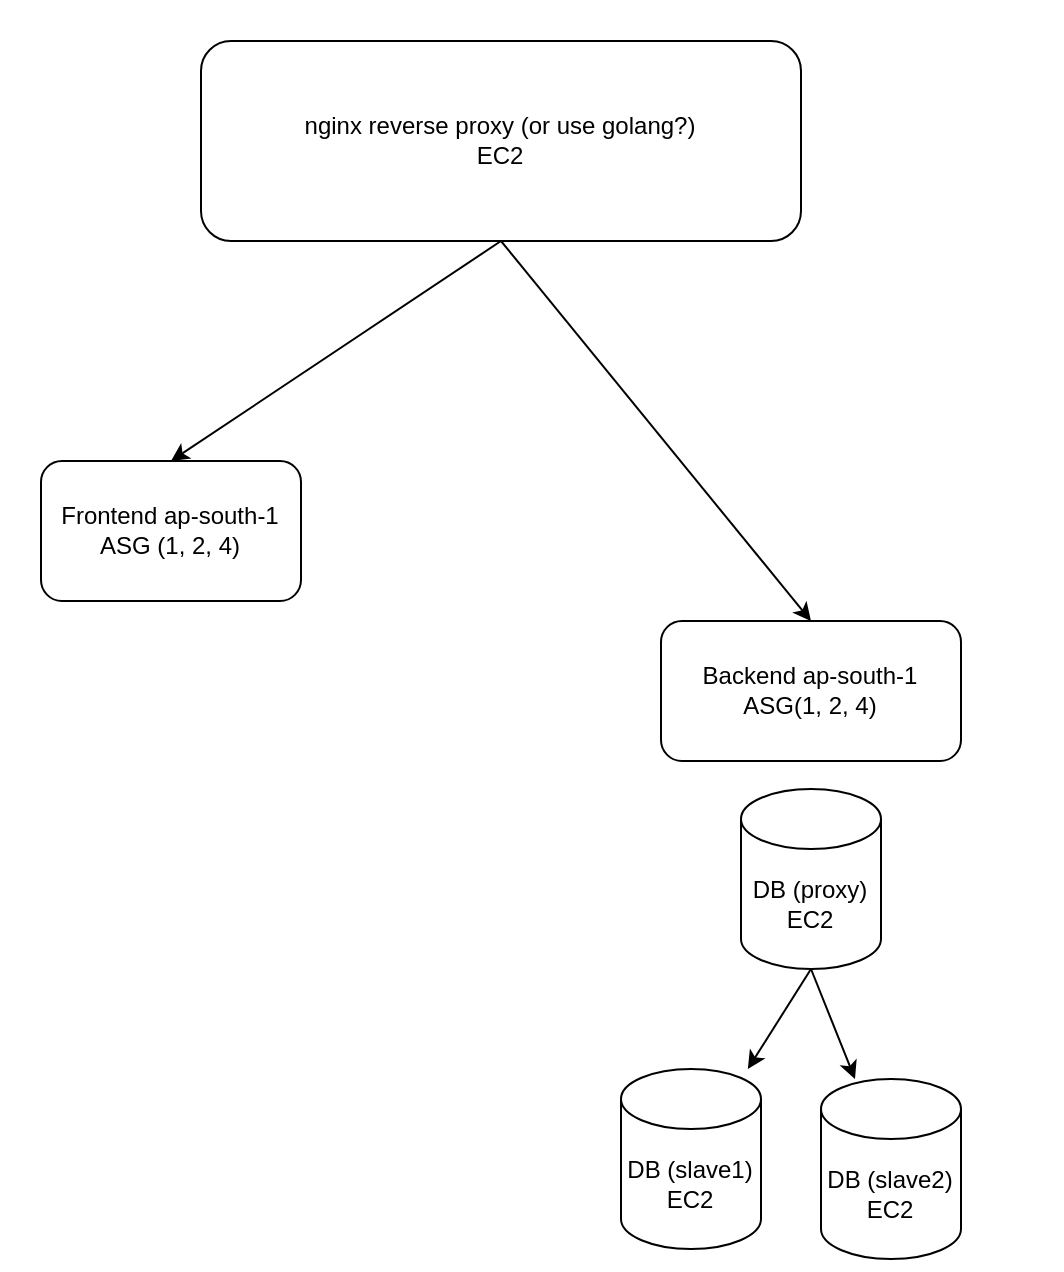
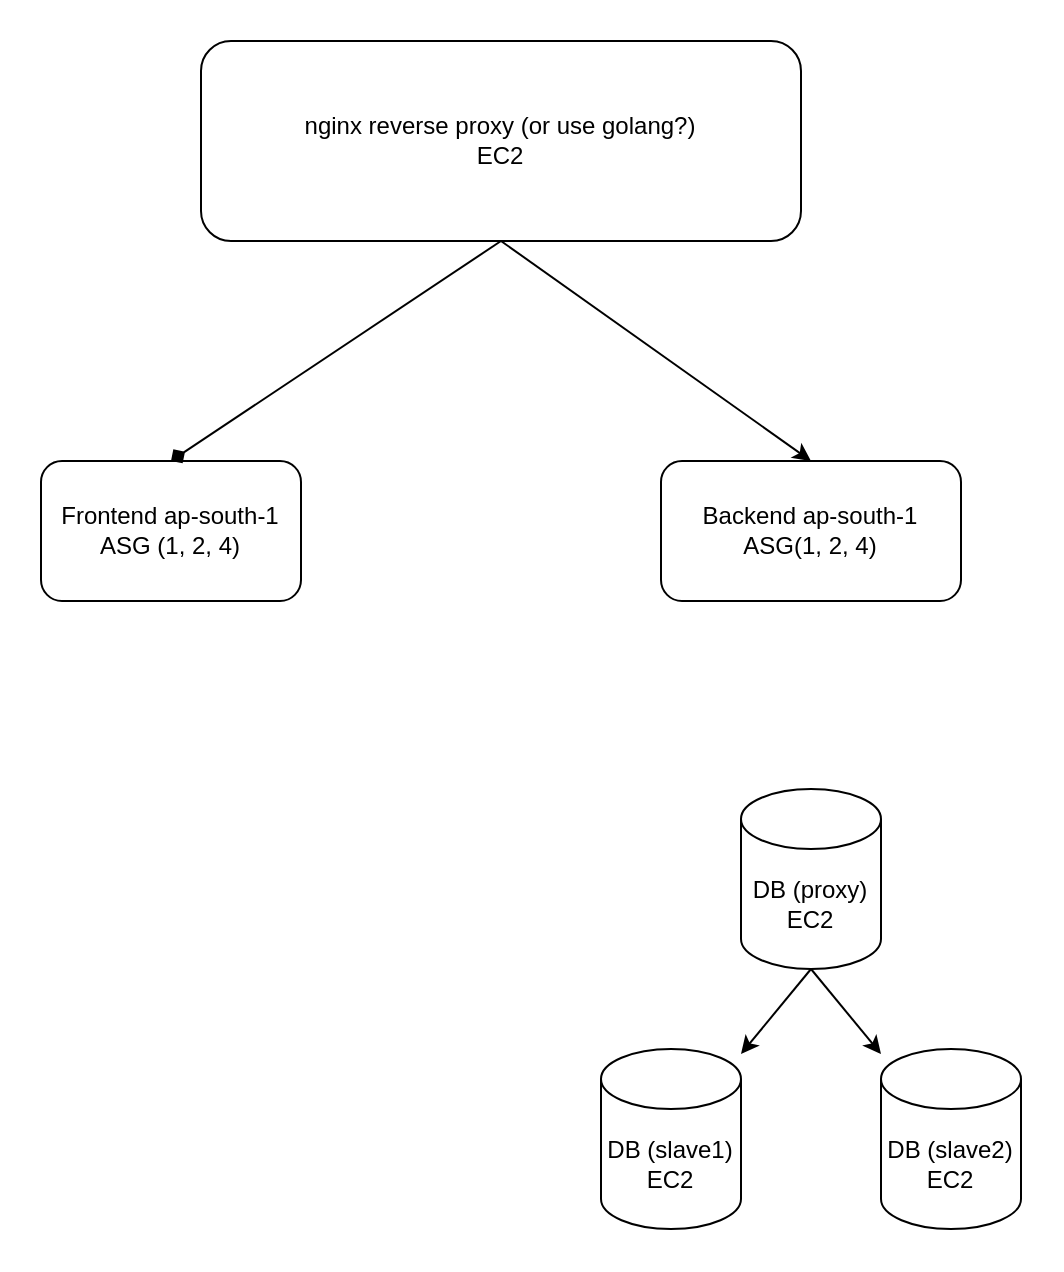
(182, 453) -> (185, 451)
(811, 691) -> (811, 531)
(691, 1159) -> (671, 1139)
(891, 1169) -> (951, 1139)
